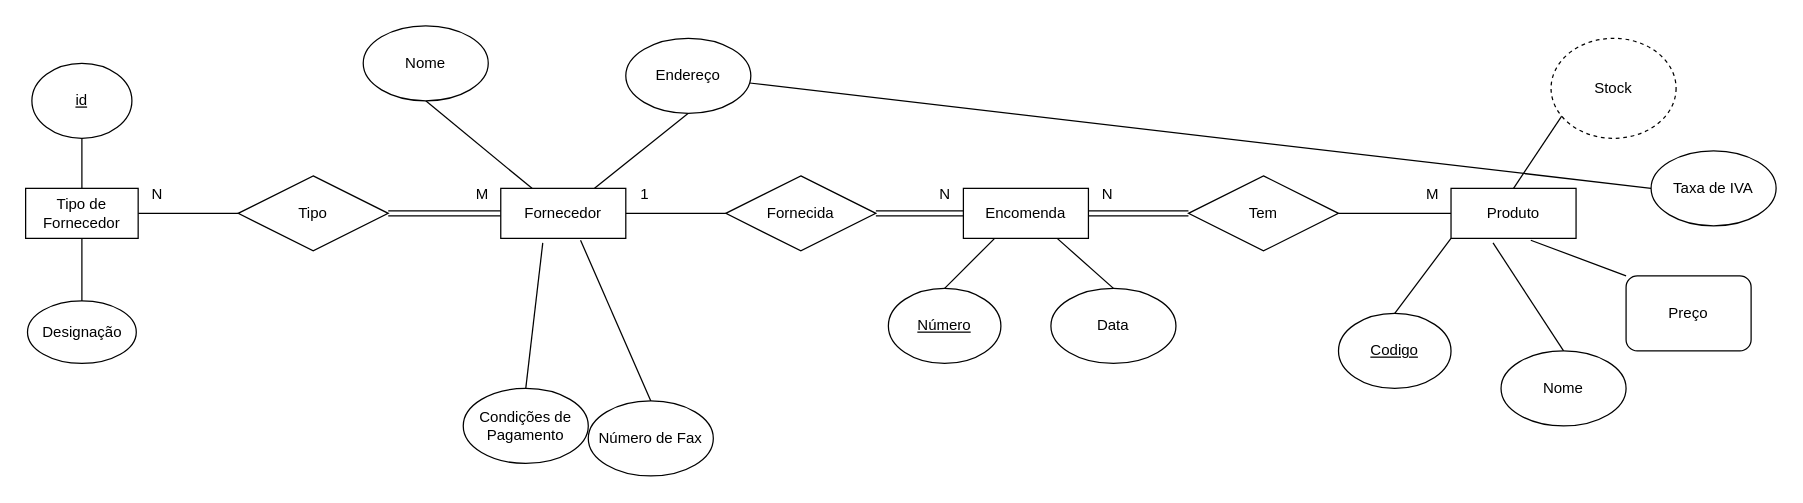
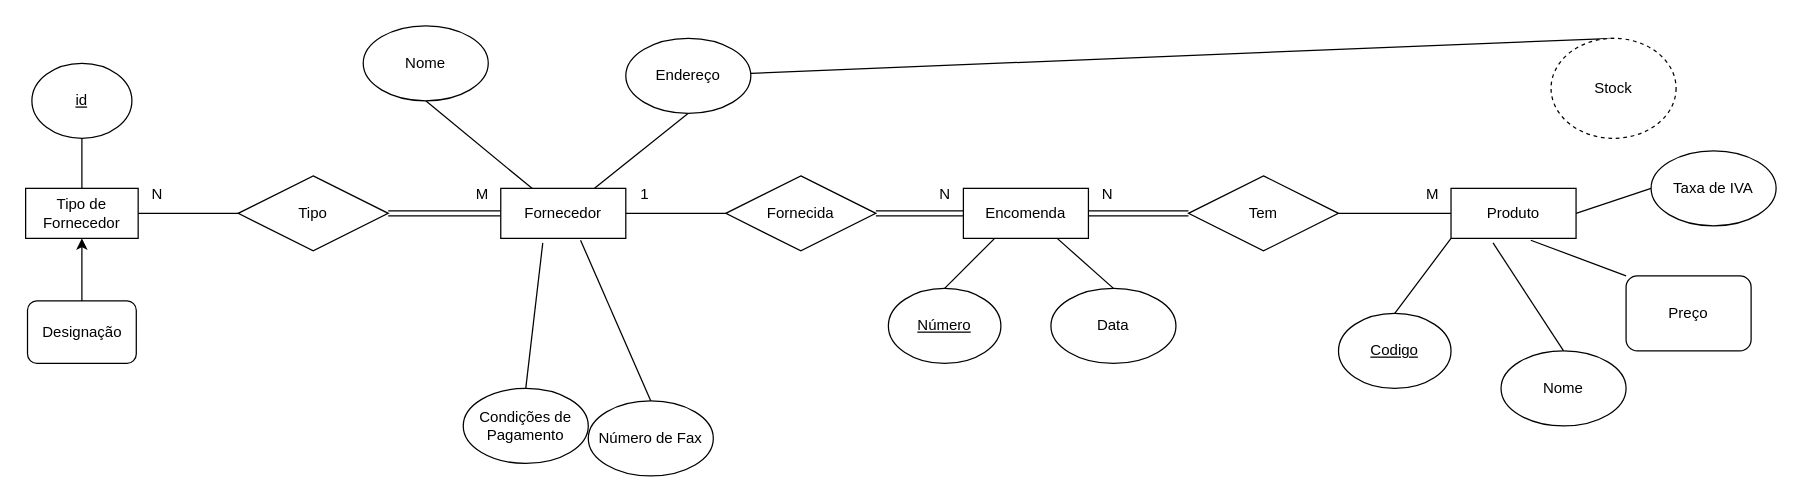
(1201, 136) -> (1614, 200)
(1538, 151) -> (1180, 56)
(82, 244) -> (82, 248)
(82, 332) -> (82, 332)
